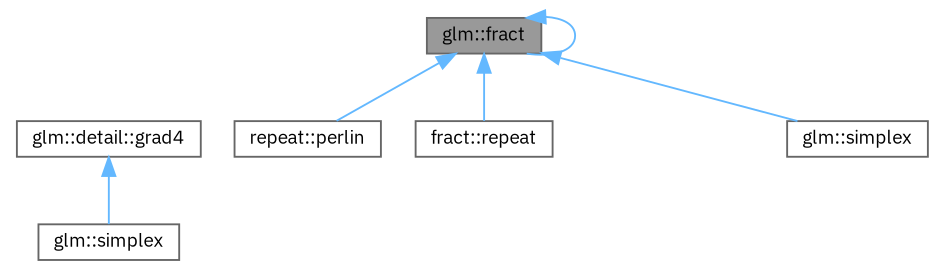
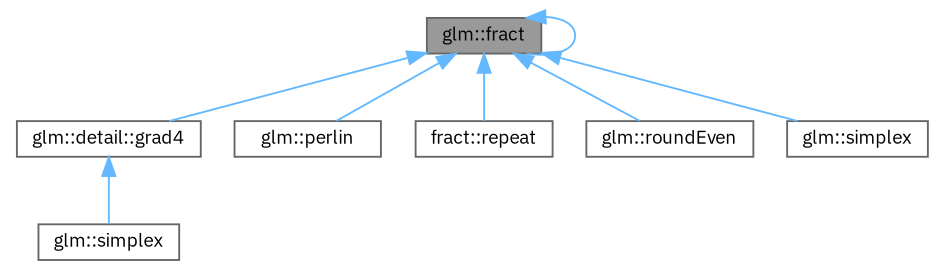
none -> (288, 90)
(308, 139) -> (308, 139)
none -> (670, 139)
